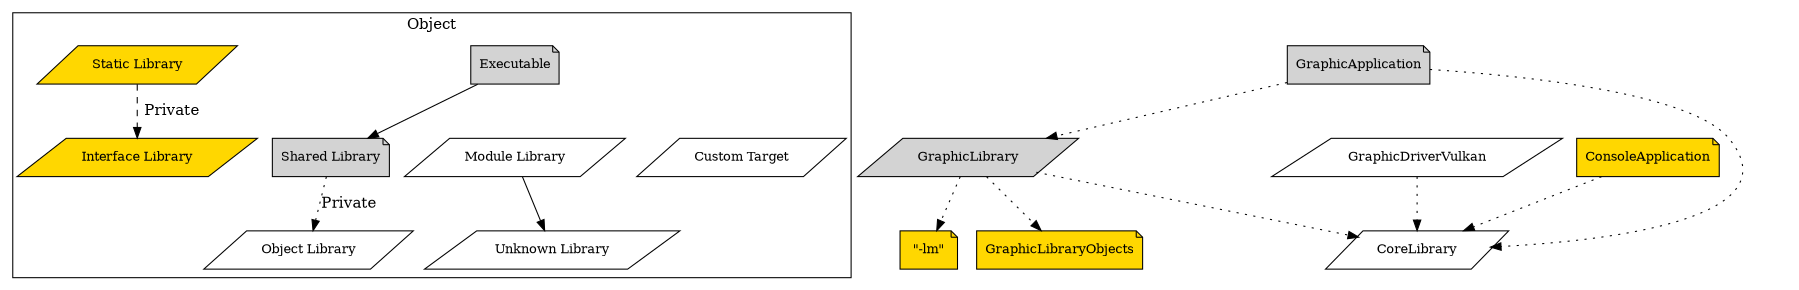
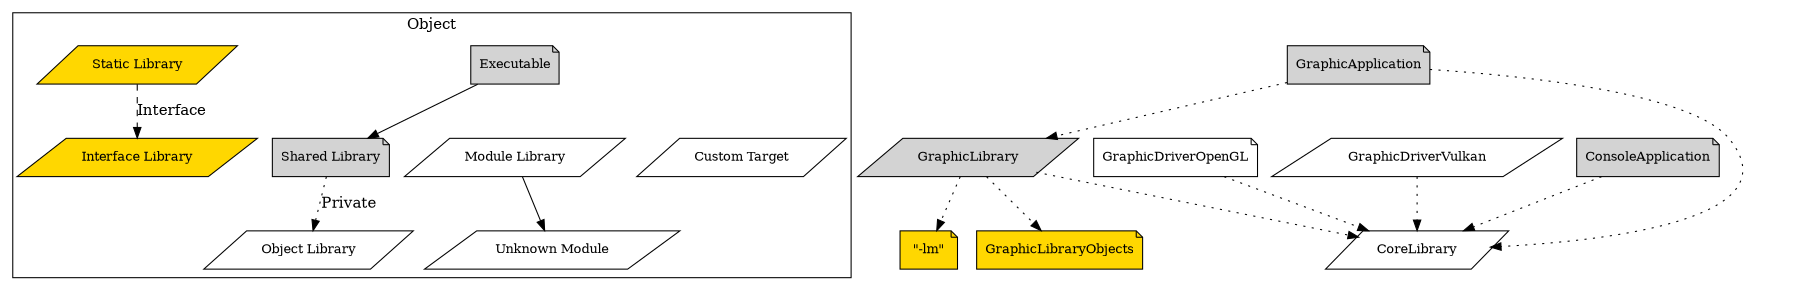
(172, 111) -> (172, 111)
none -> (1176, 157)
(1648, 157) -> (1648, 157)
(552, 250) -> (552, 250)
